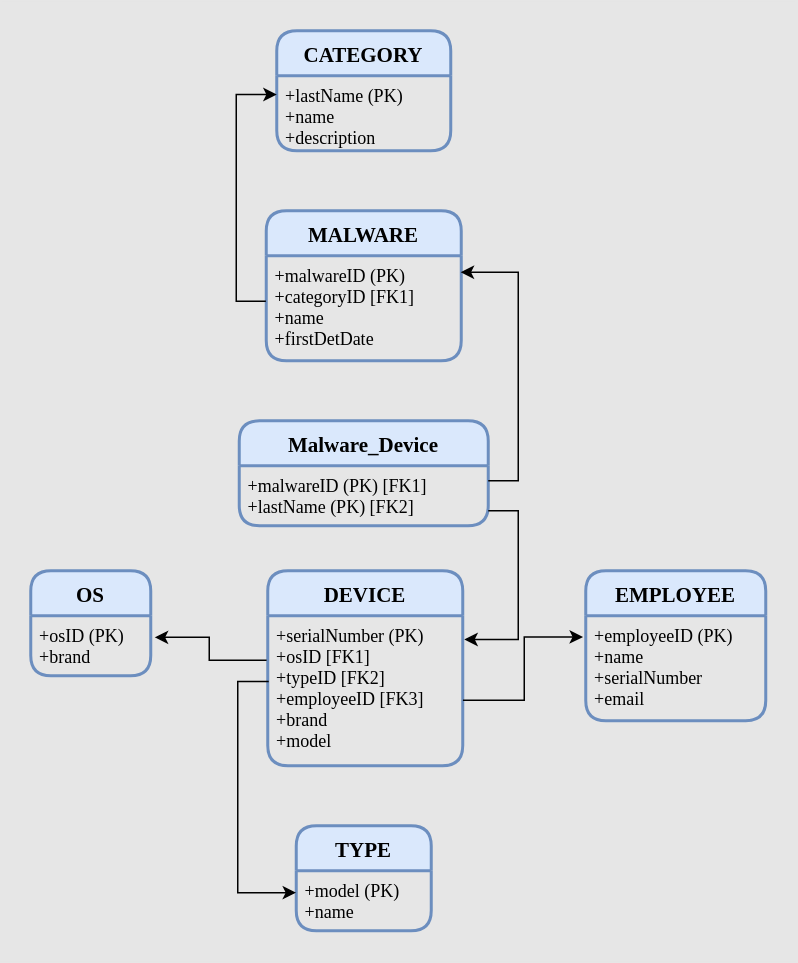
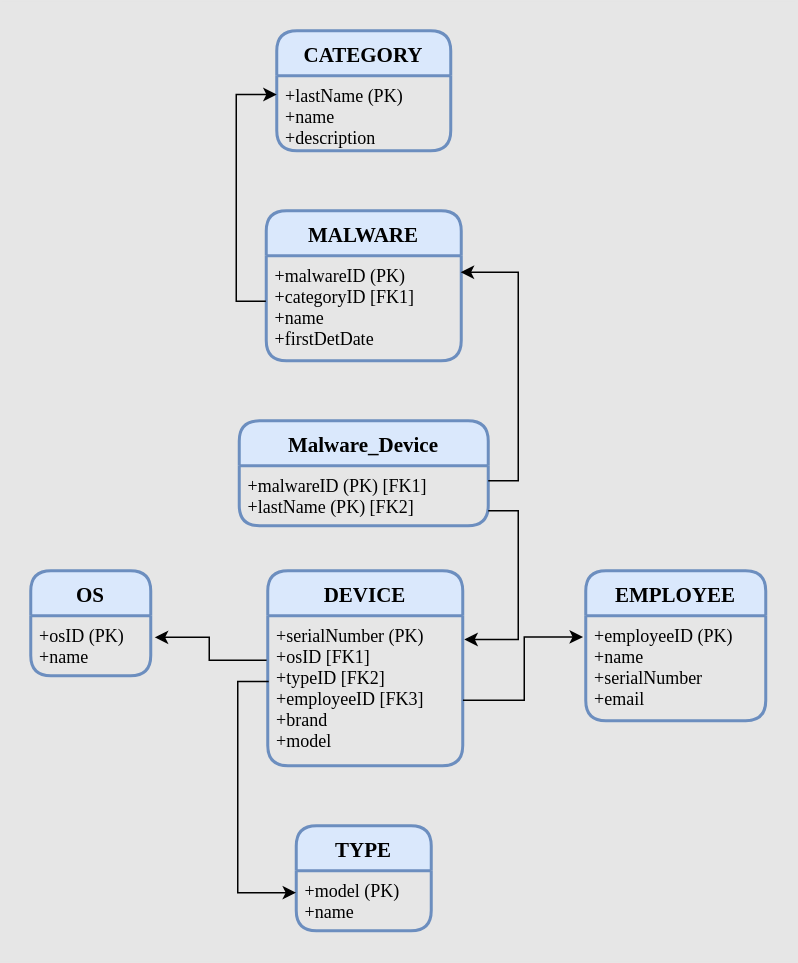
(87, 636) -> (87, 636)
